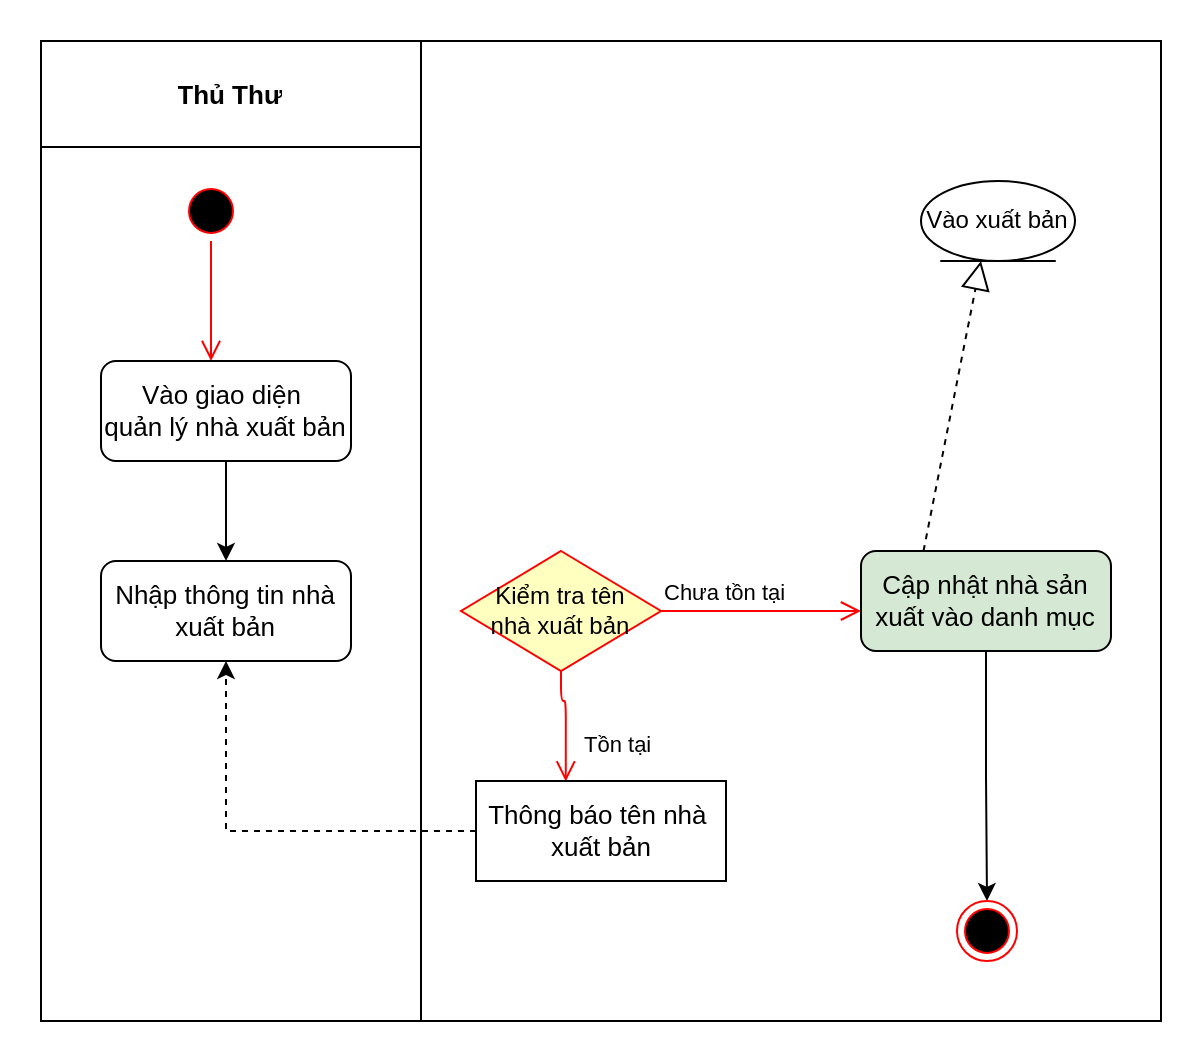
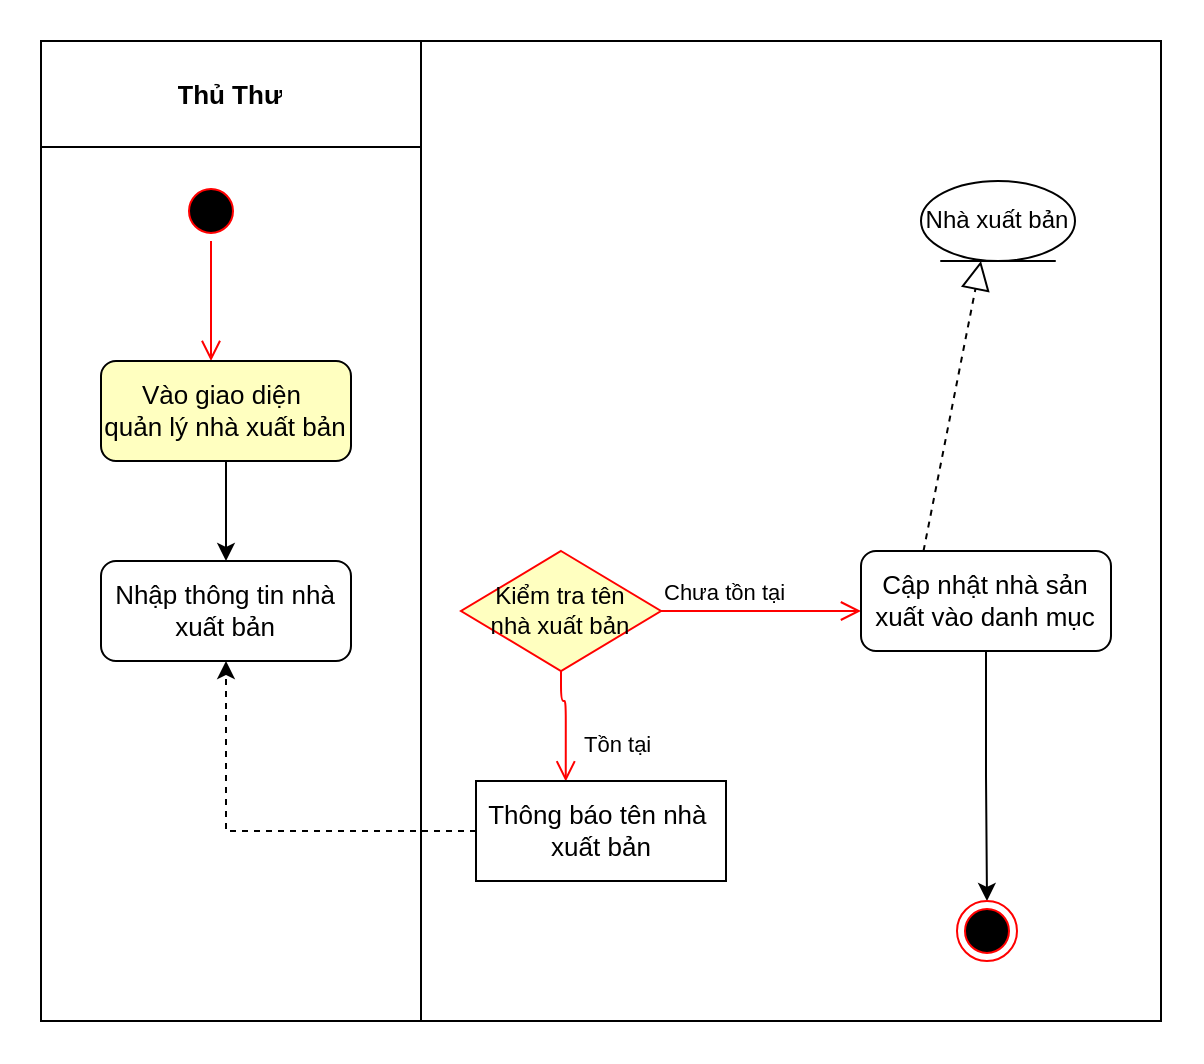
(998, 221) -> (998, 221)
(226, 411) -> (226, 411)
(986, 601) -> (986, 601)
